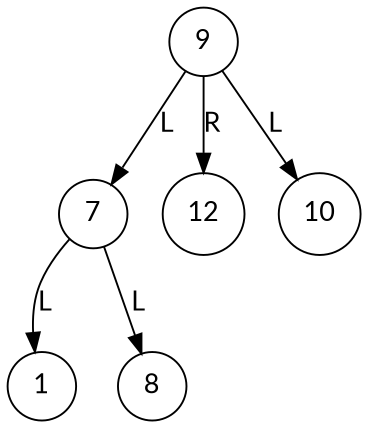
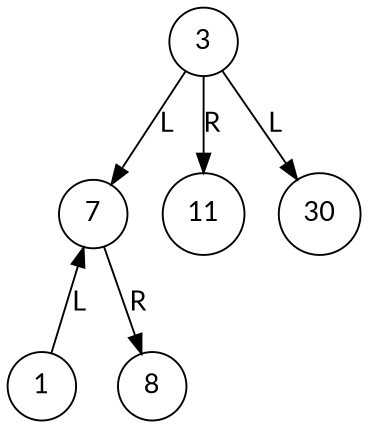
(204, 42) -> (204, 42)
(204, 214) -> (204, 214)
(320, 214) -> (320, 214)
(41, 282) -> (65, 309)
(139, 303) -> (139, 303)
